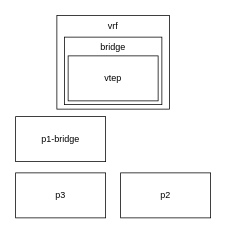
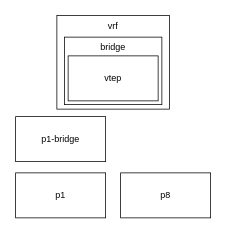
(60, 195) -> (60, 195)
(165, 195) -> (165, 195)
